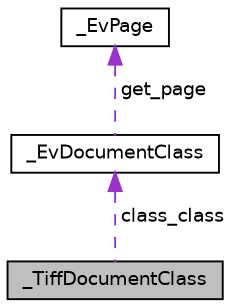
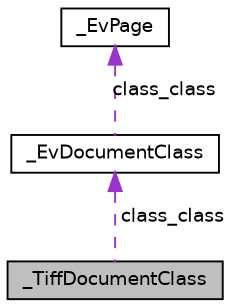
(161, 91) -> (161, 91)
